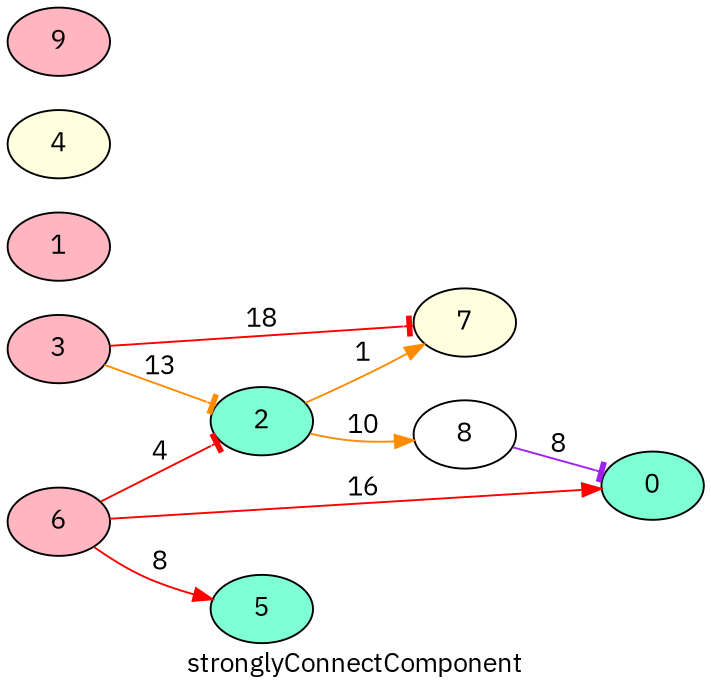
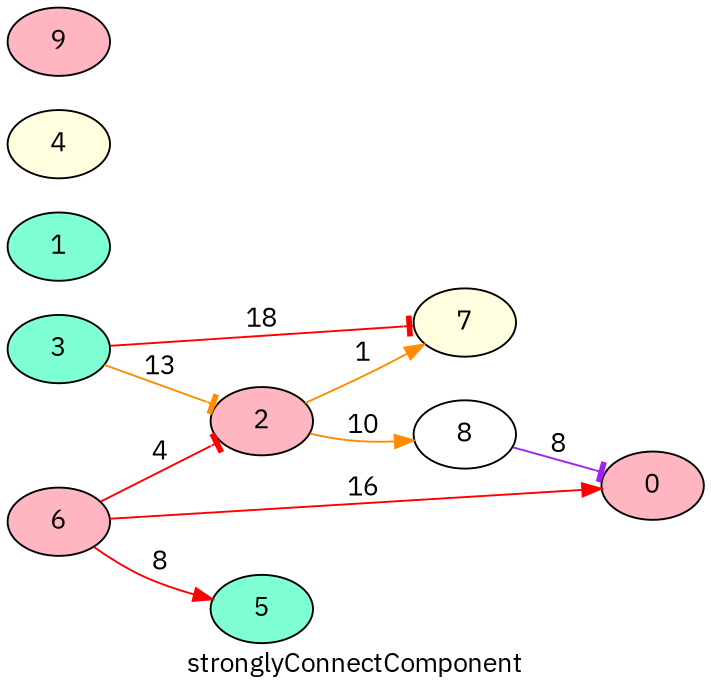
(59, 247) -> (59, 247)
(59, 349) -> (59, 349)
(262, 421) -> (262, 421)
(653, 486) -> (653, 486)
